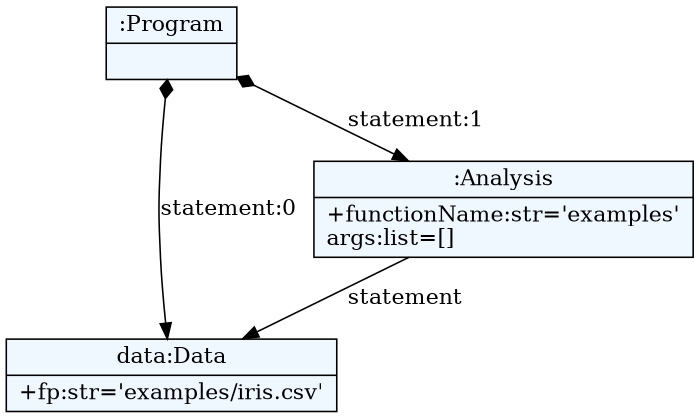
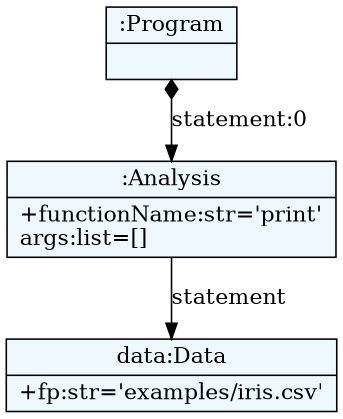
(416, 120) -> (240, 120)
(159, 211) -> none
(504, 215) -> (172, 215)
